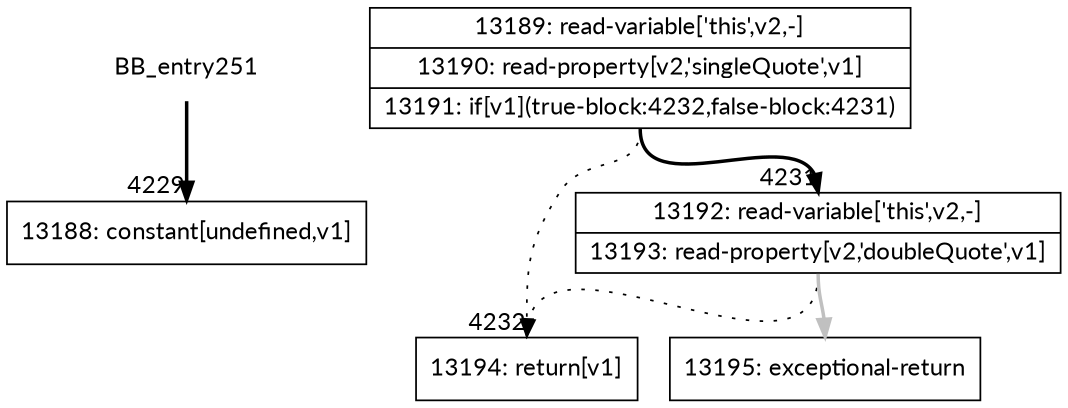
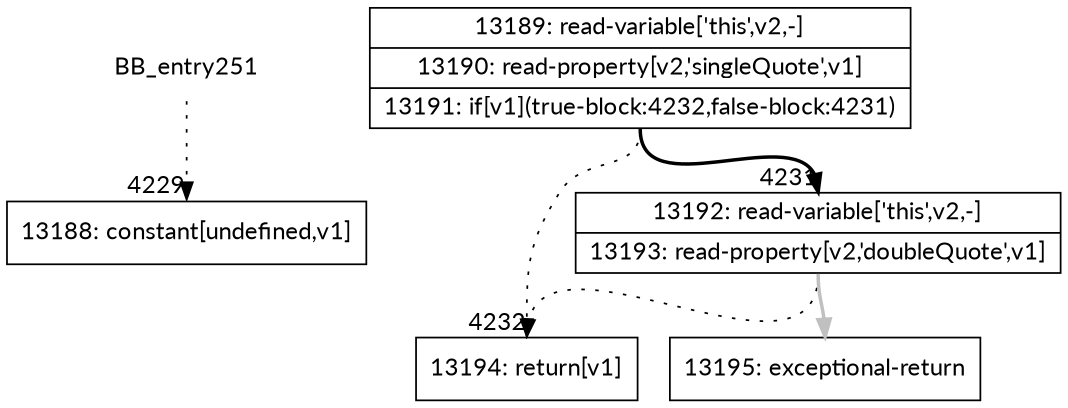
(187, 142) -> (187, 142)
